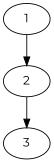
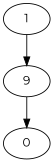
(27, 81) -> (27, 81)
(27, 143) -> (27, 143)
